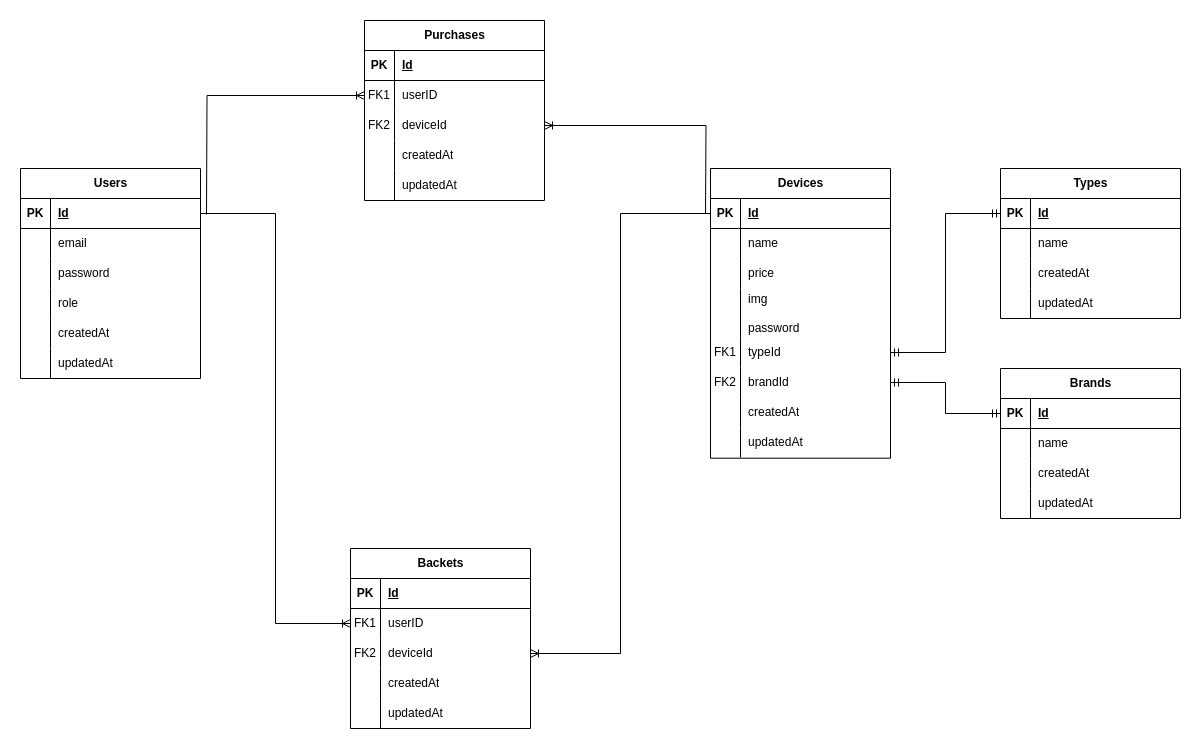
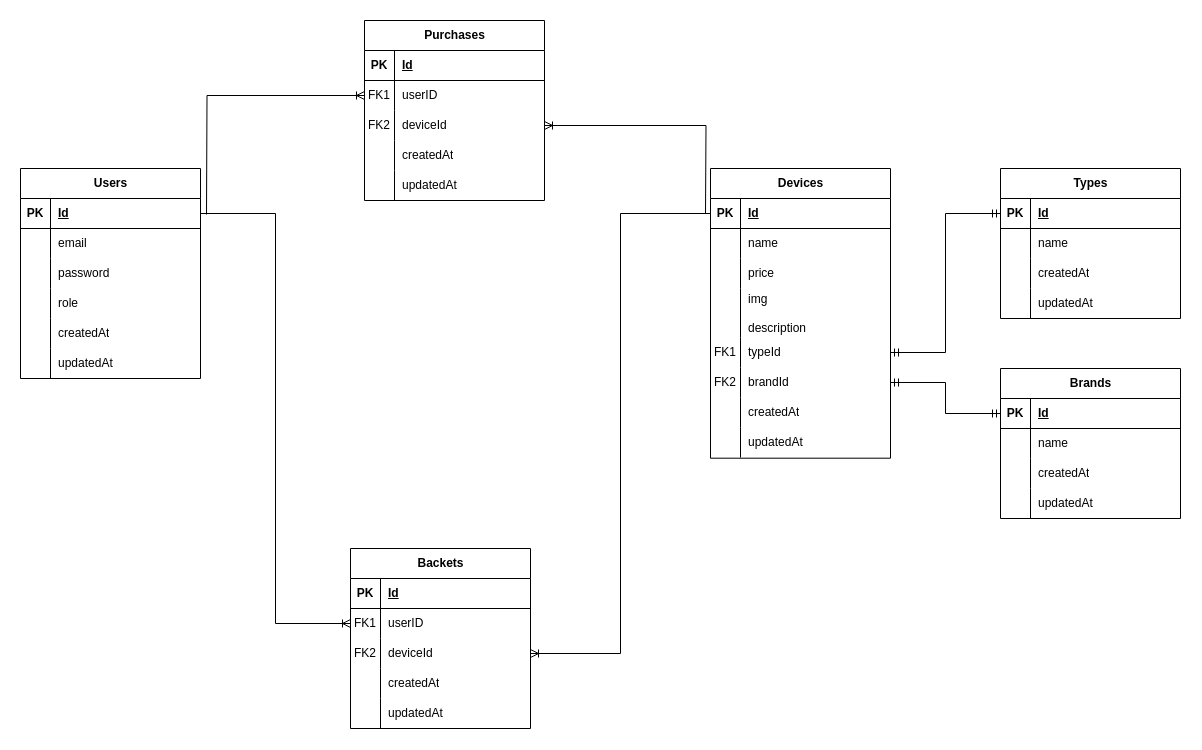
(775, 314) -> (782, 314)
